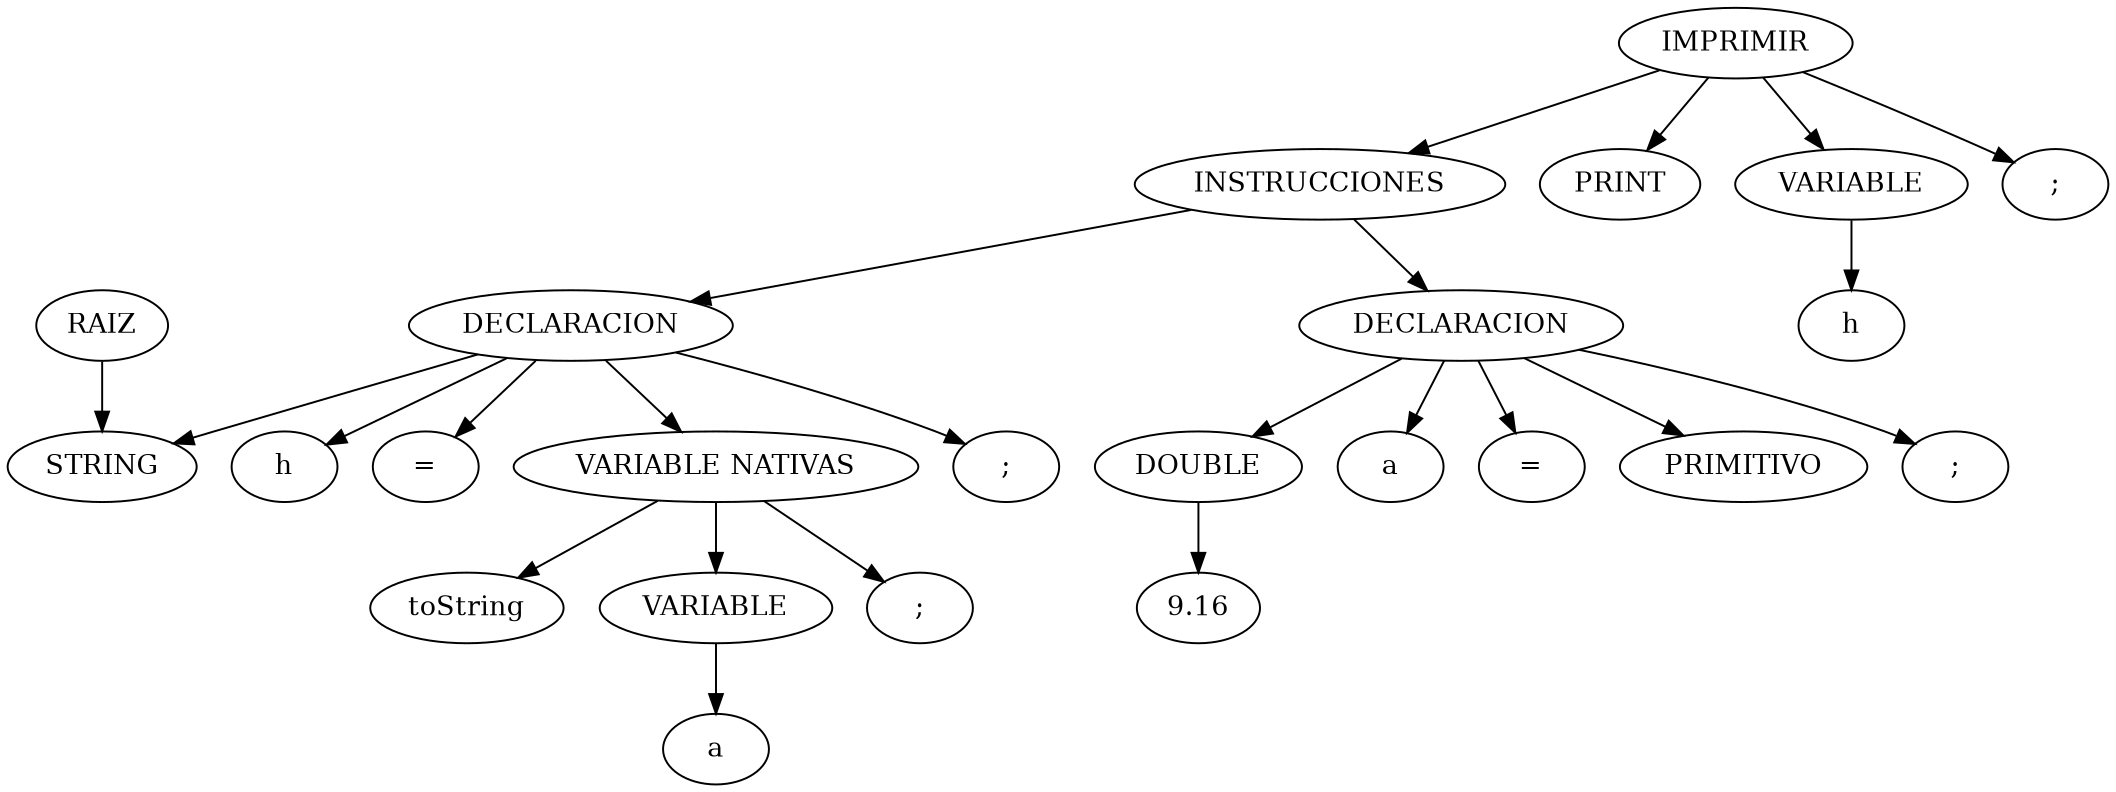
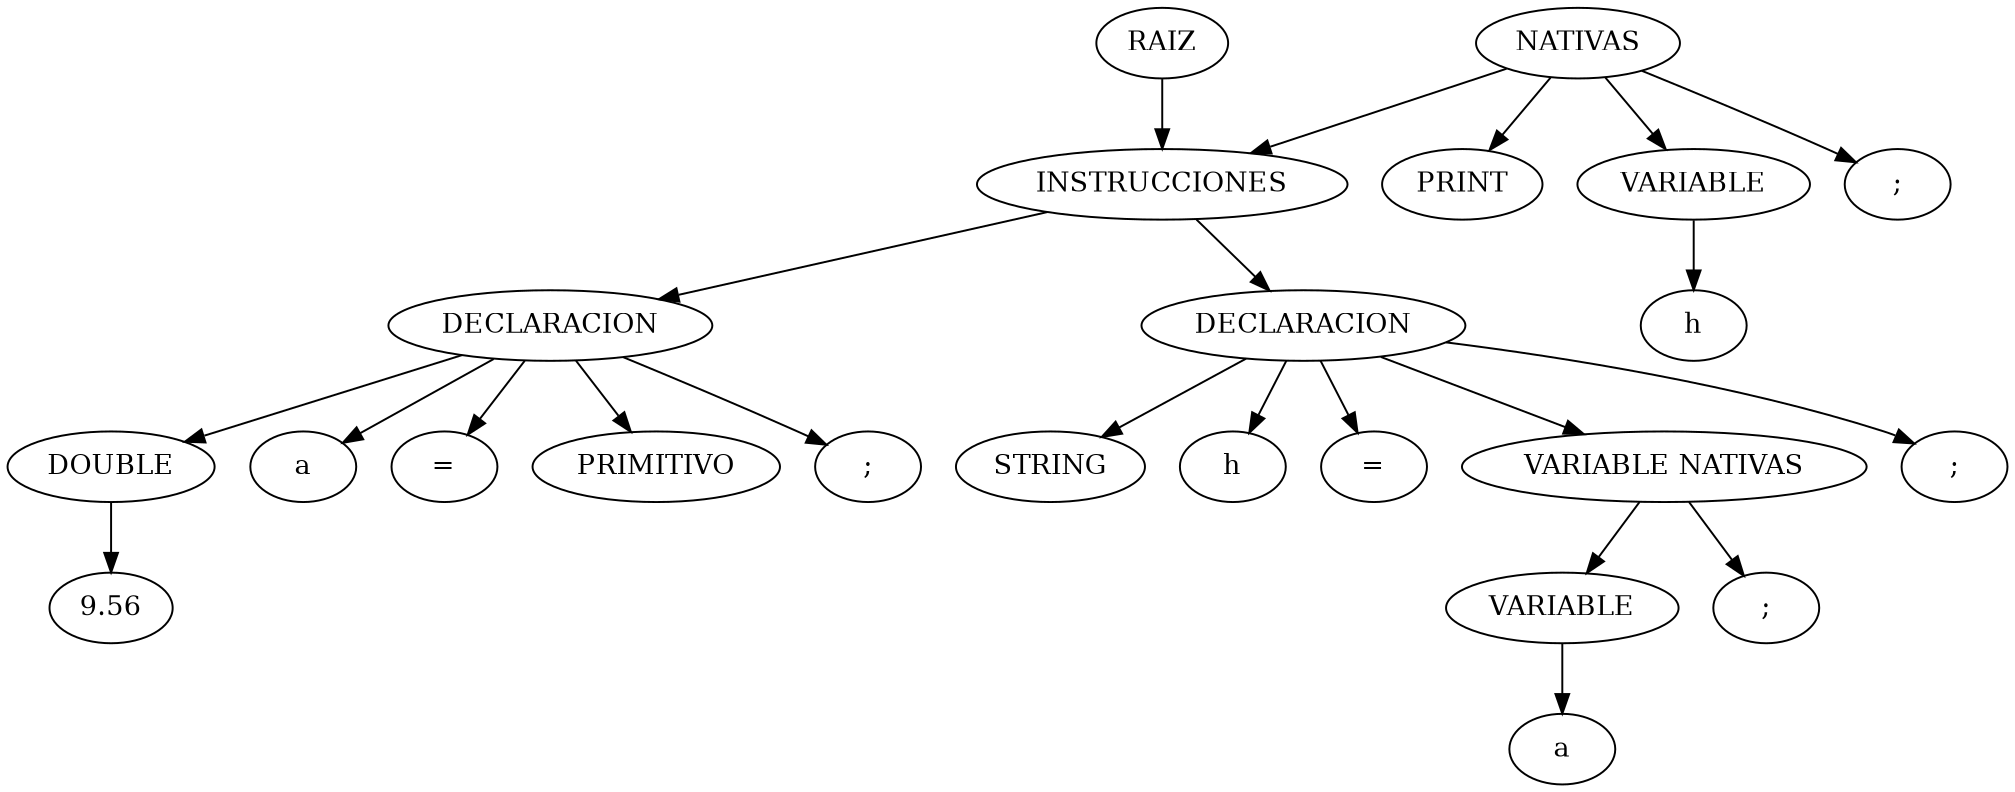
(1736, 43) -> (1578, 43)
(102, 387) -> (1162, 104)
(467, 608) -> none
(1198, 608) -> (111, 608)
